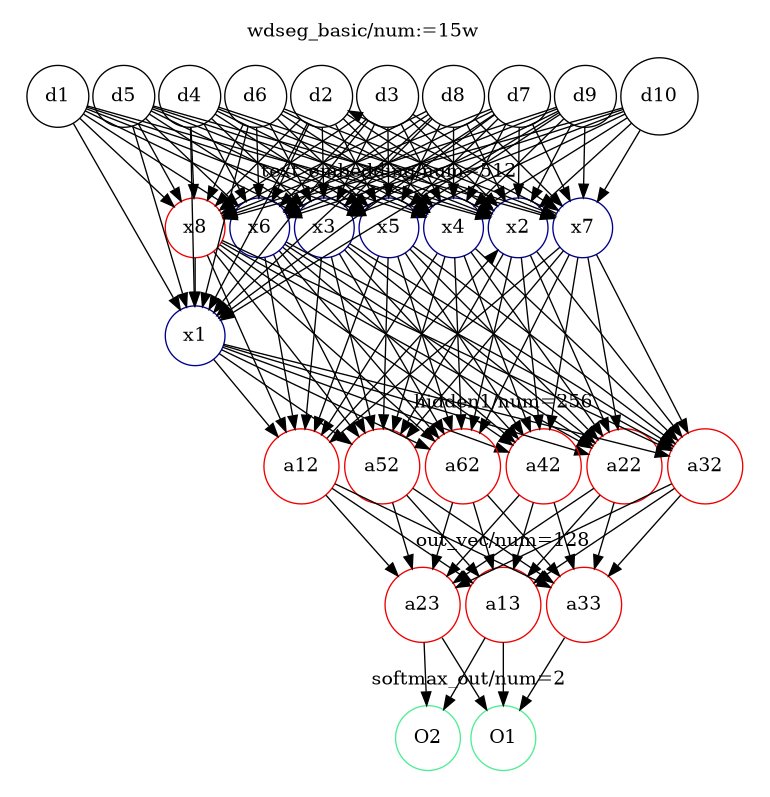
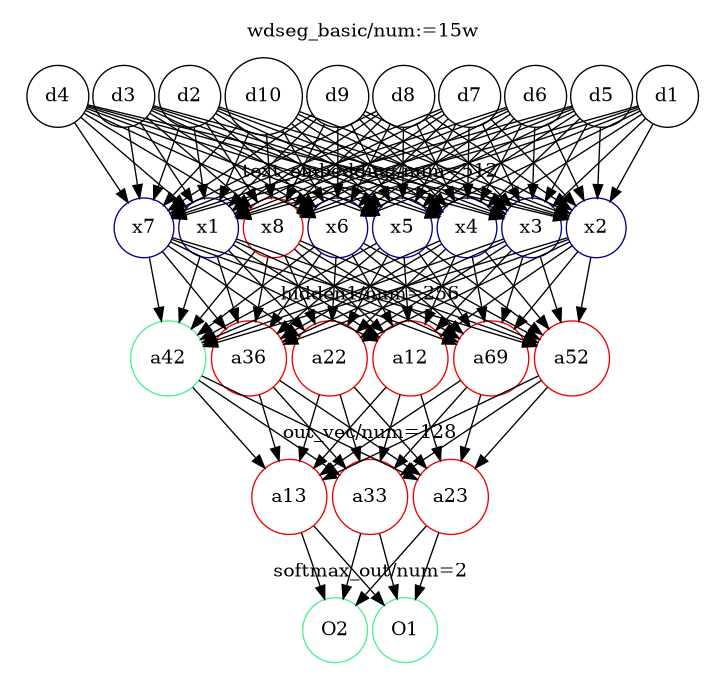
(459, 165) -> (169, 156)
(195, 275) -> (237, 160)
(408, 349) -> (512, 287)
(463, 466) -> (491, 358)
(544, 466) -> (168, 358)
(705, 466) -> (249, 358)
none -> (354, 559)
